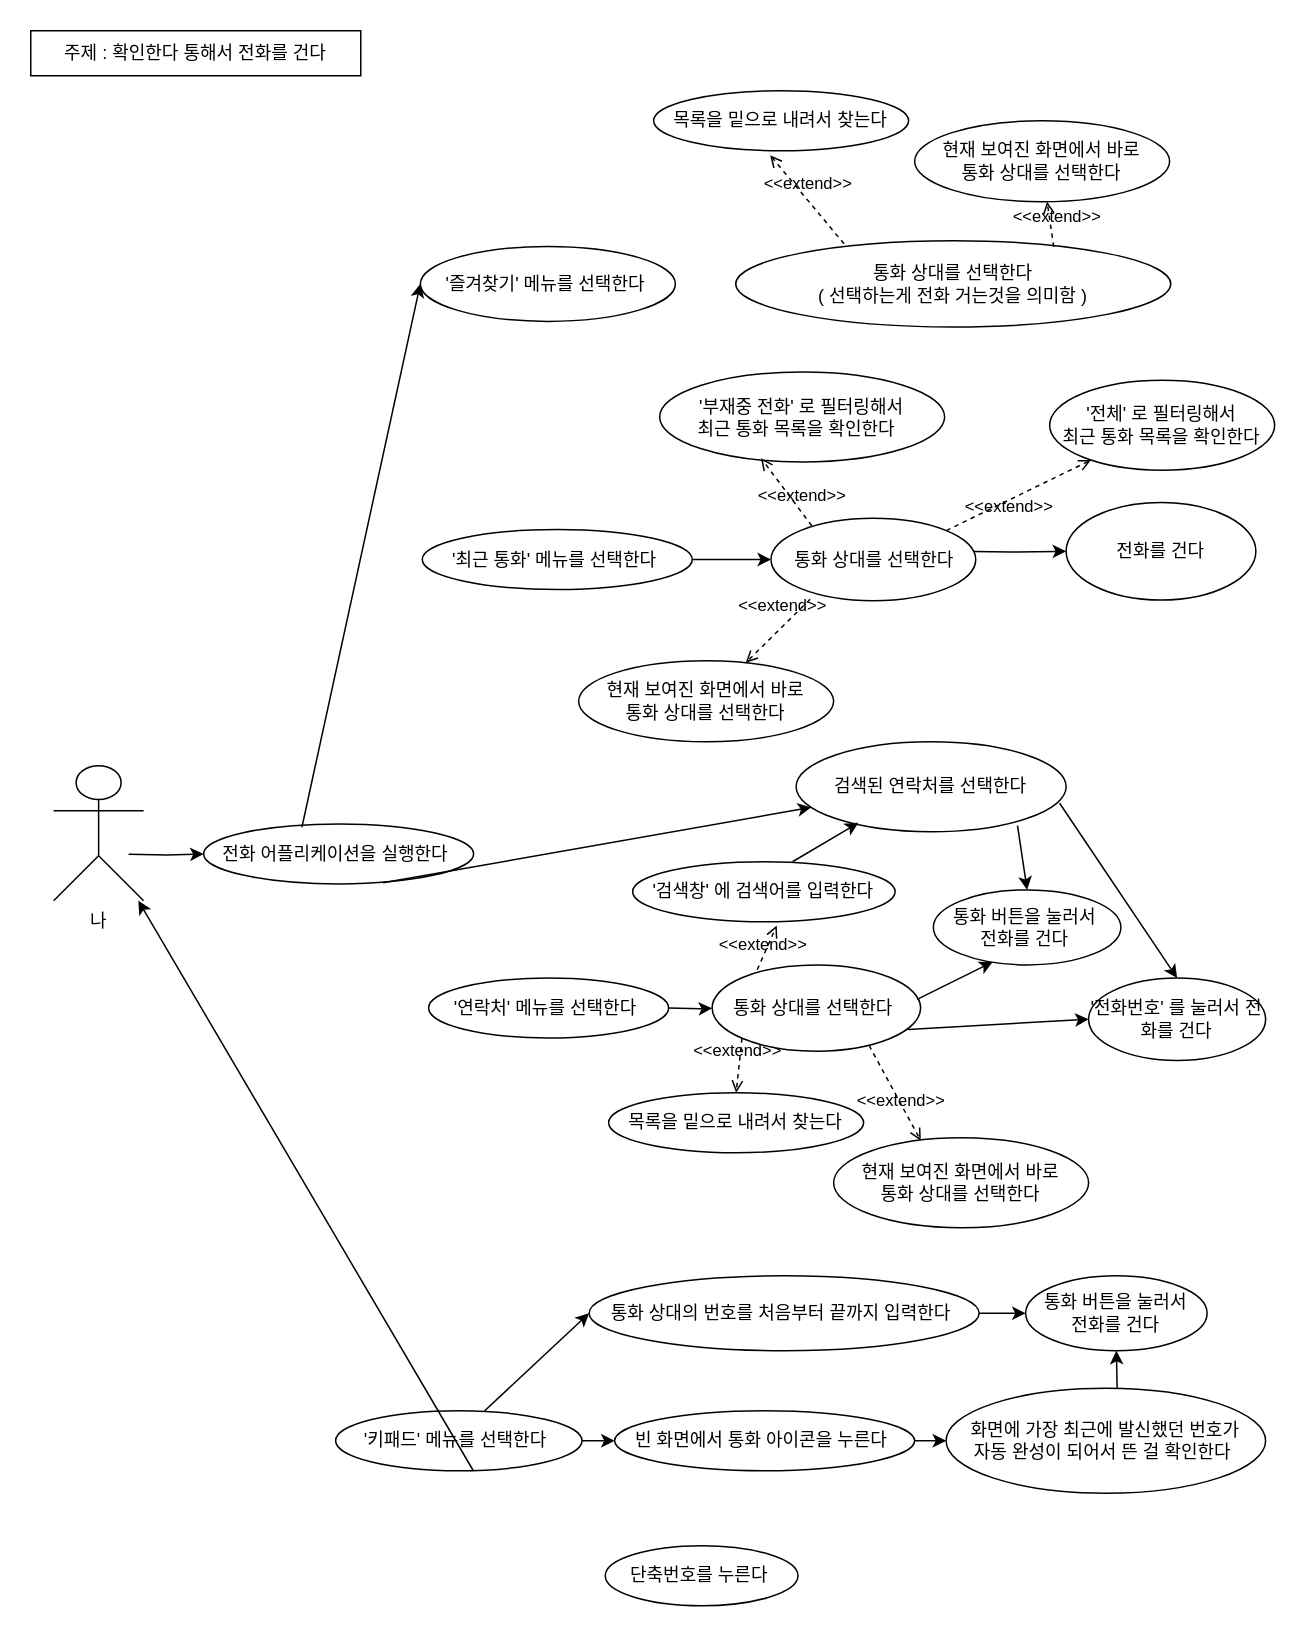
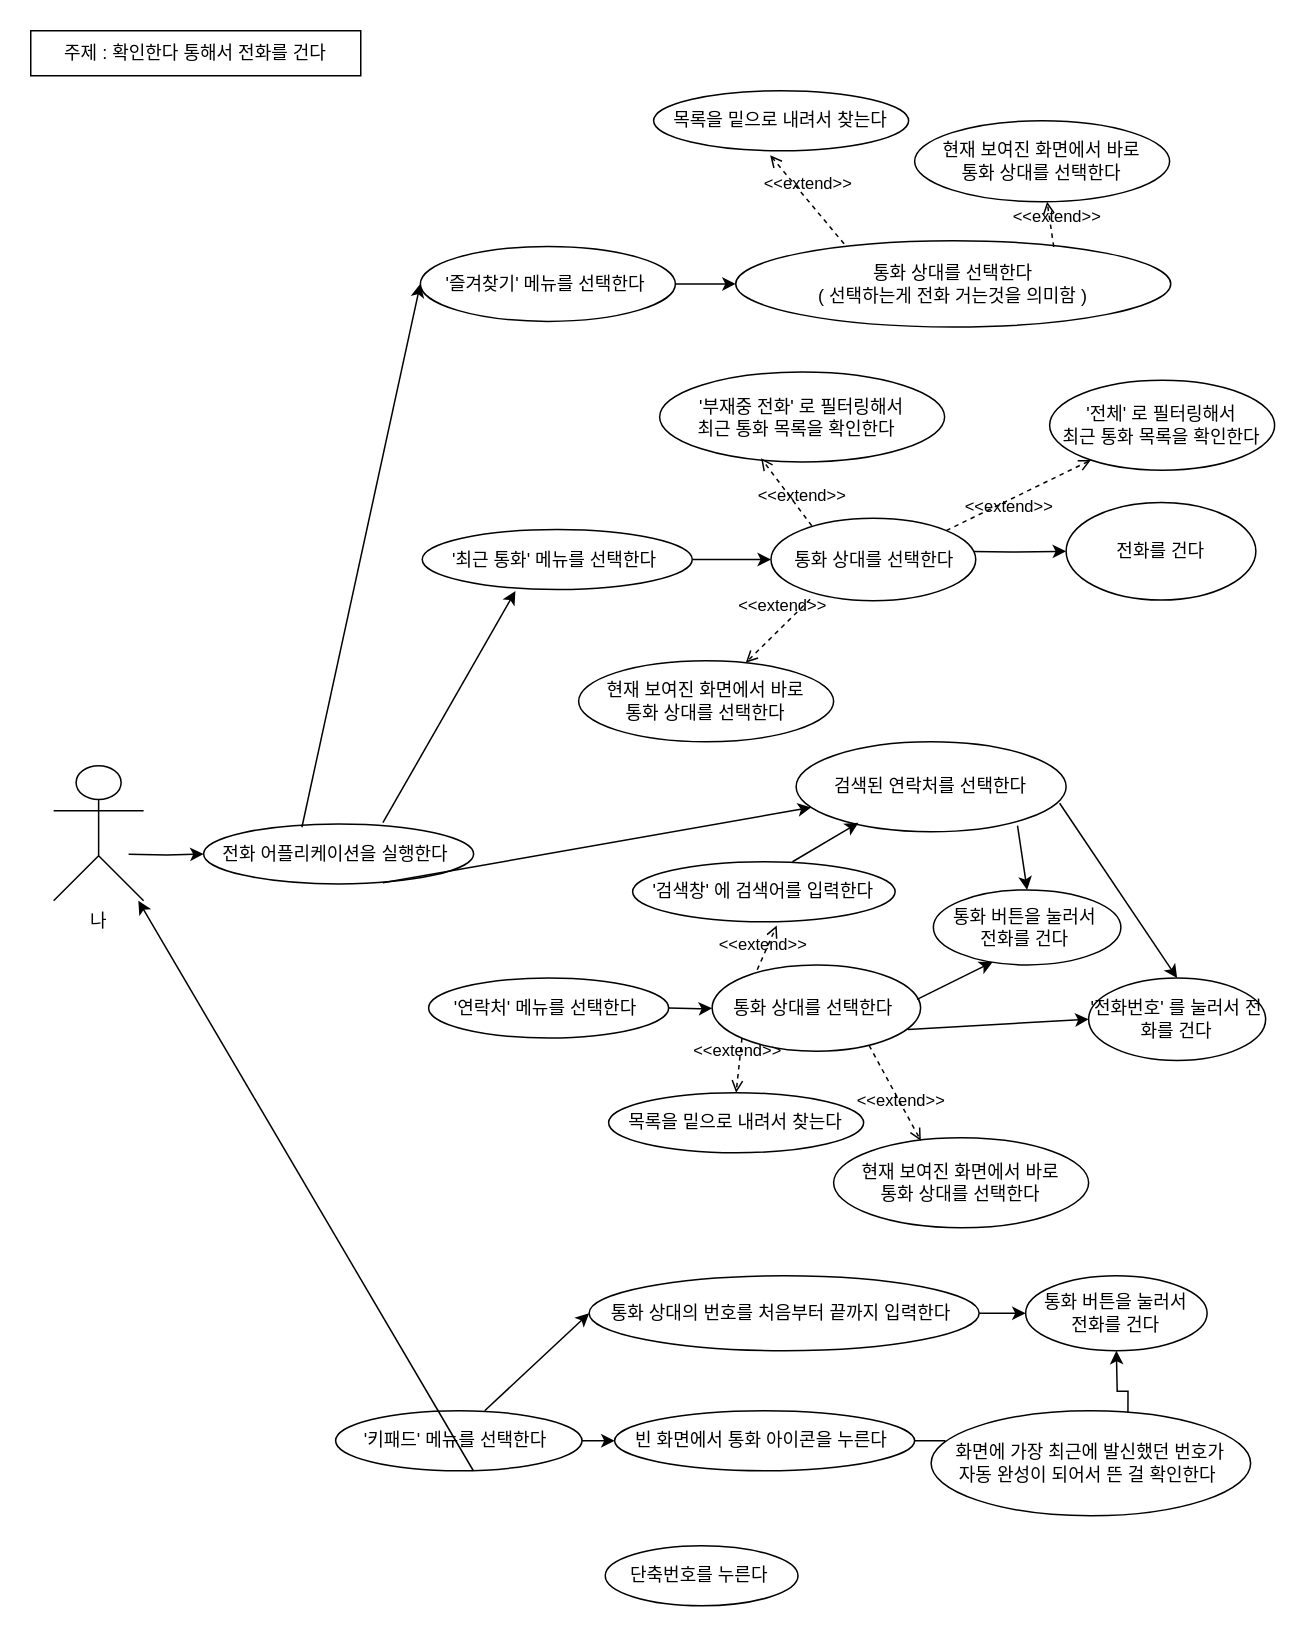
none -> (701, 284)
none -> (447, 711)
(1106, 1441) -> (1091, 1463)
